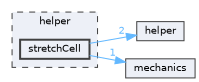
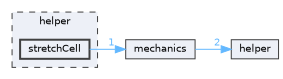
(108, 40) -> (208, 49)
